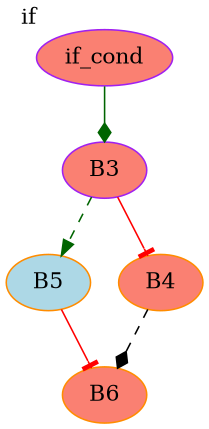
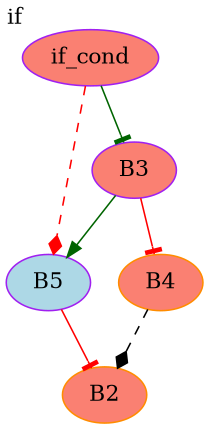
(105, 105) -> (111, 110)
none -> (71, 161)
(80, 219) -> (96, 220)
(48, 283) -> (48, 283)
(105, 395) -> (105, 395)
